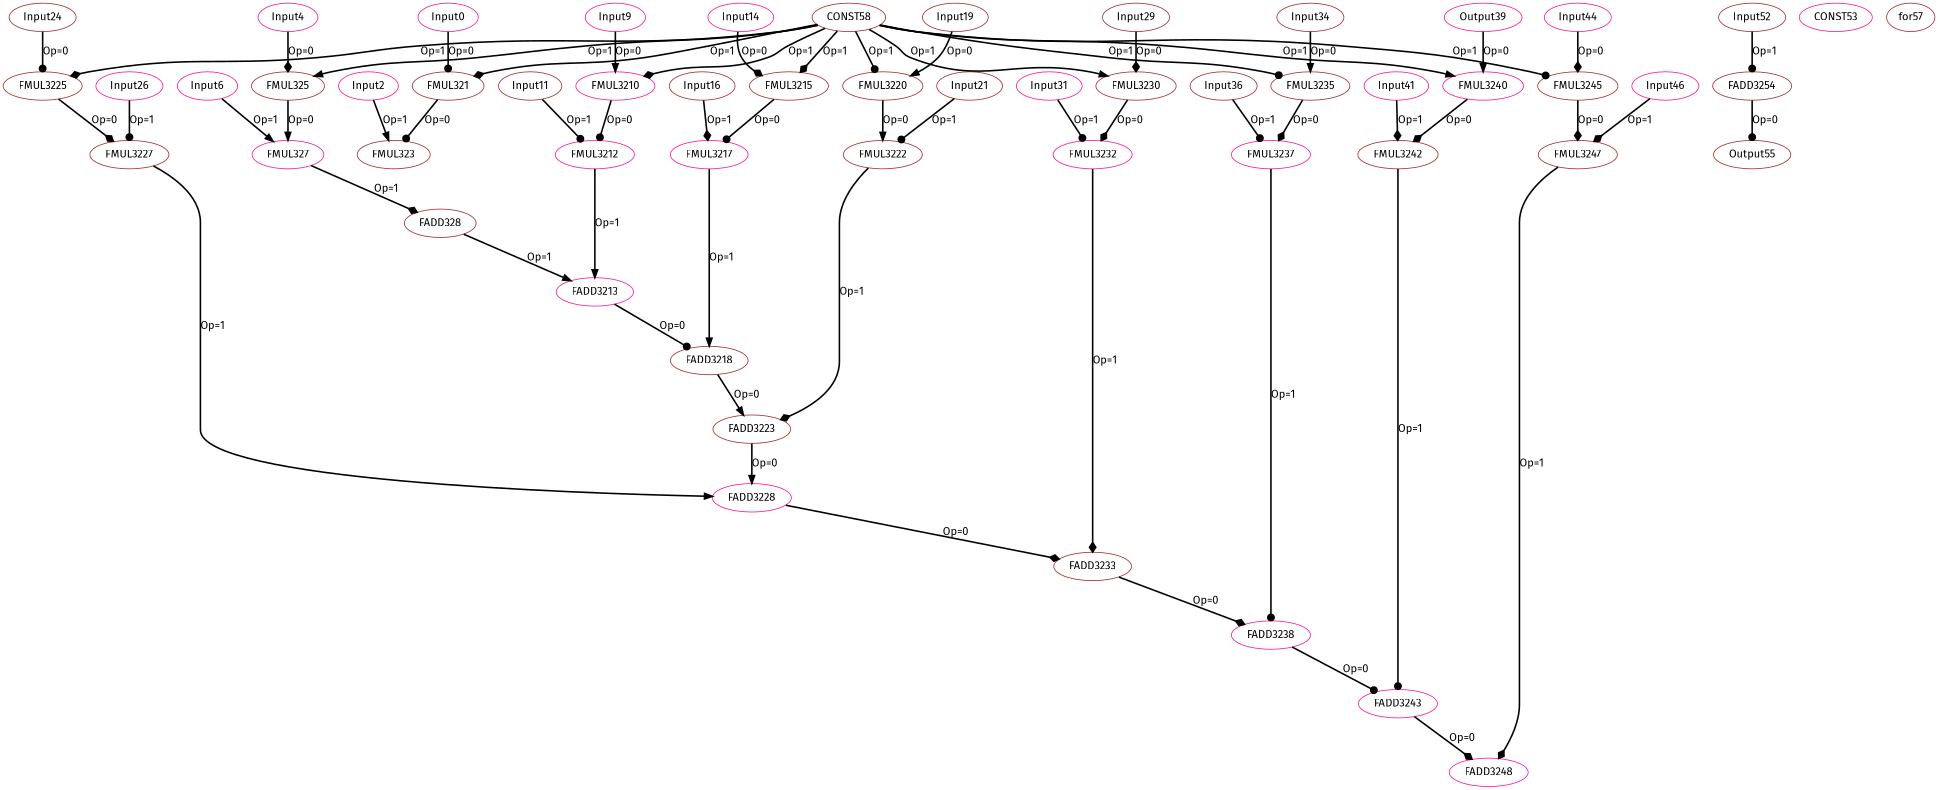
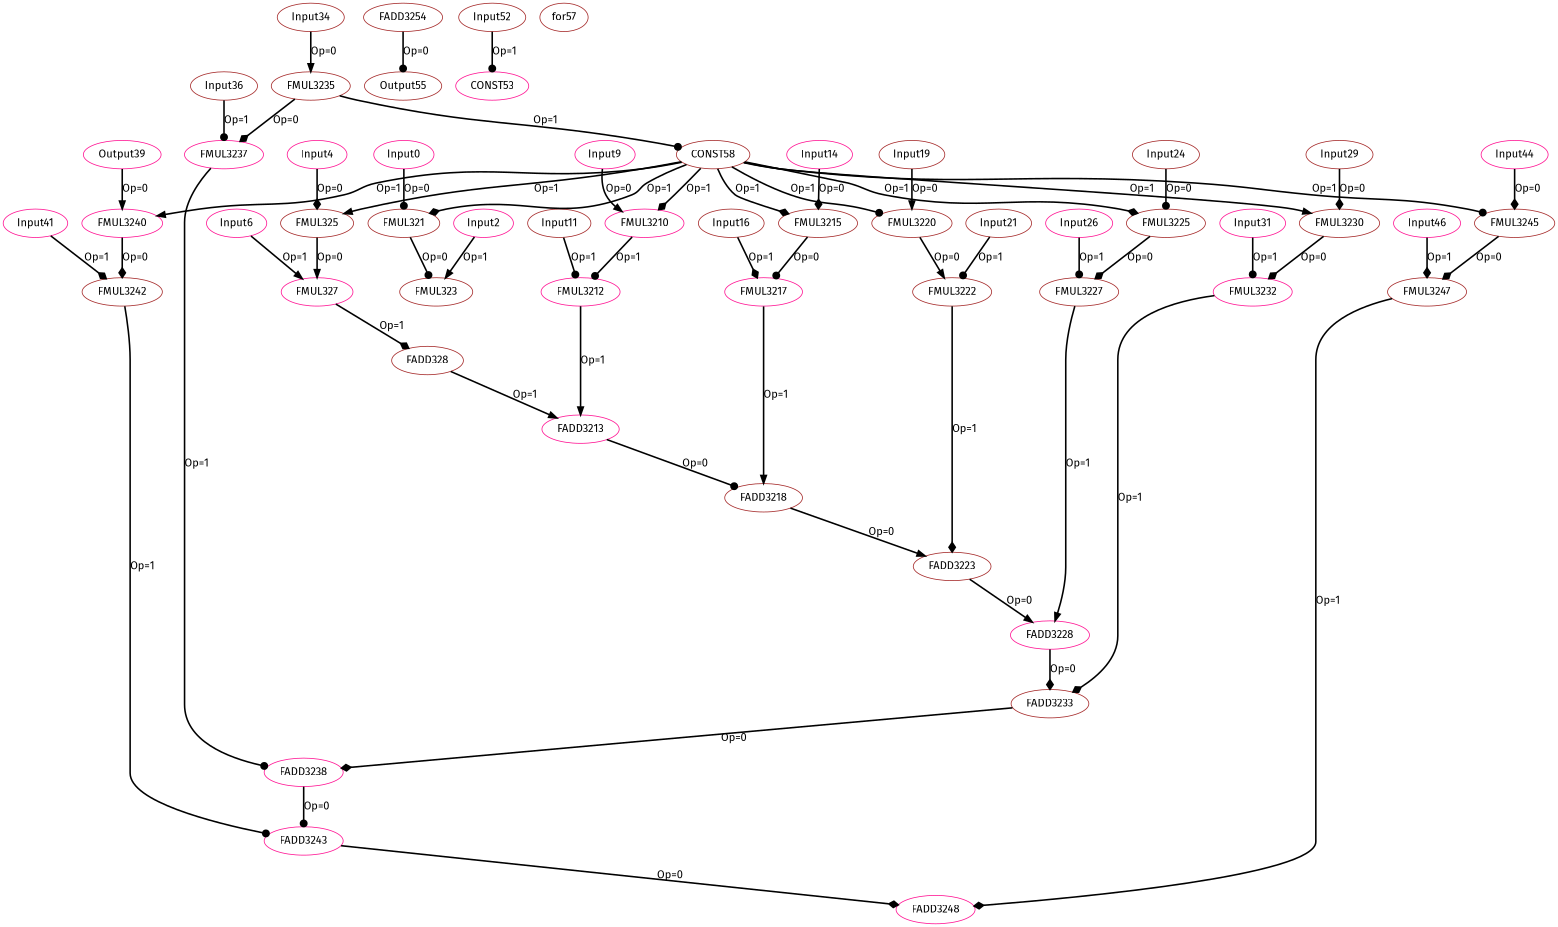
(1752, 48) -> (492, 48)
(1077, 54) -> (507, 123)
(620, 120) -> (628, 258)
